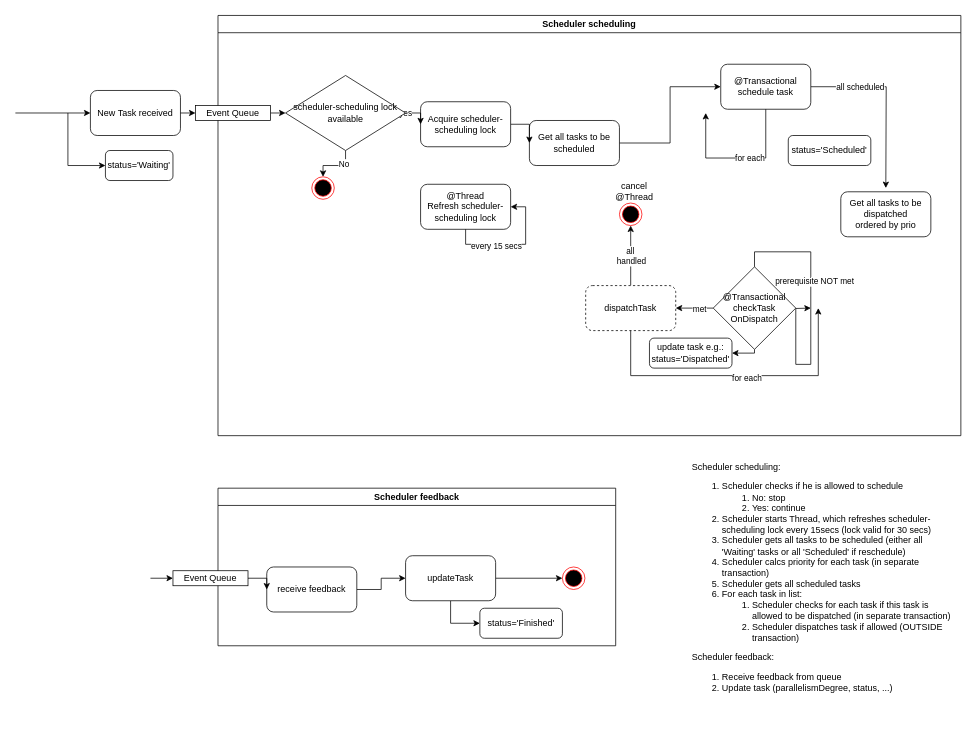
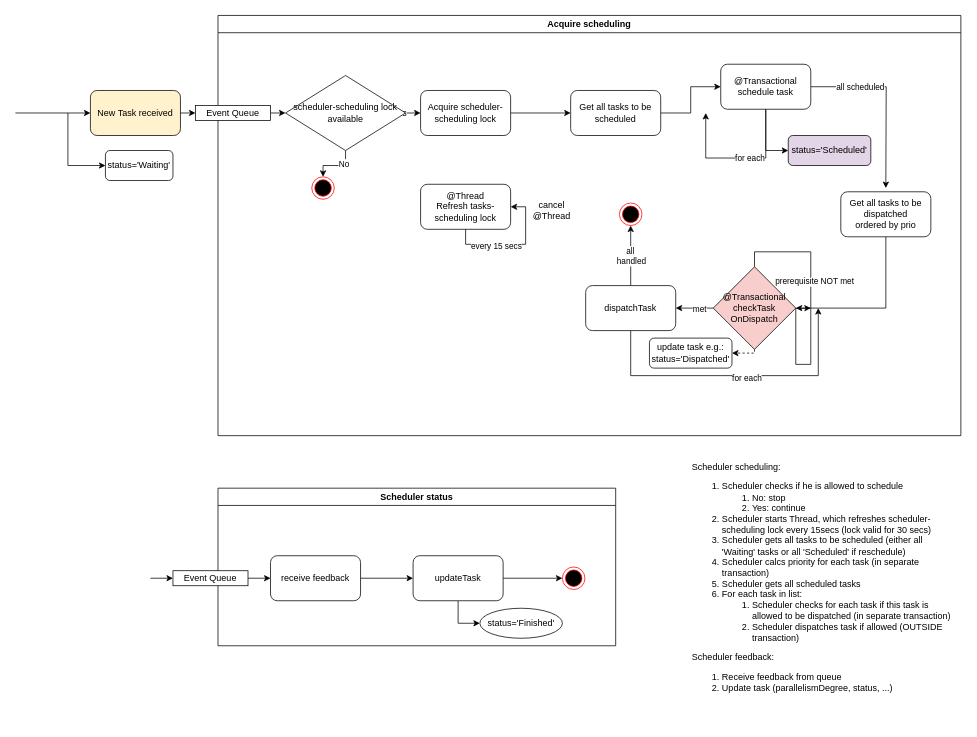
(589, 24) -> (589, 24)
(135, 113) -> (135, 113)
(465, 124) -> (465, 113)
(574, 143) -> (615, 113)
none -> (775, 150)
(829, 150) -> (829, 150)
(634, 192) -> (552, 210)
(465, 207) -> (465, 207)
(630, 308) -> (630, 308)
(754, 308) -> (754, 308)
none -> (884, 308)
(748, 353) -> (748, 353)
(416, 497) -> (416, 497)
(450, 578) -> (458, 578)
(312, 589) -> (315, 578)
(521, 623) -> (521, 623)
